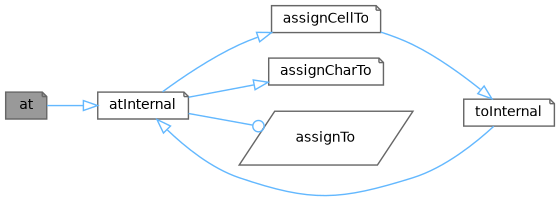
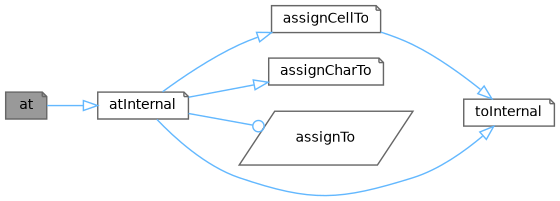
(331, 195) -> (316, 195)
